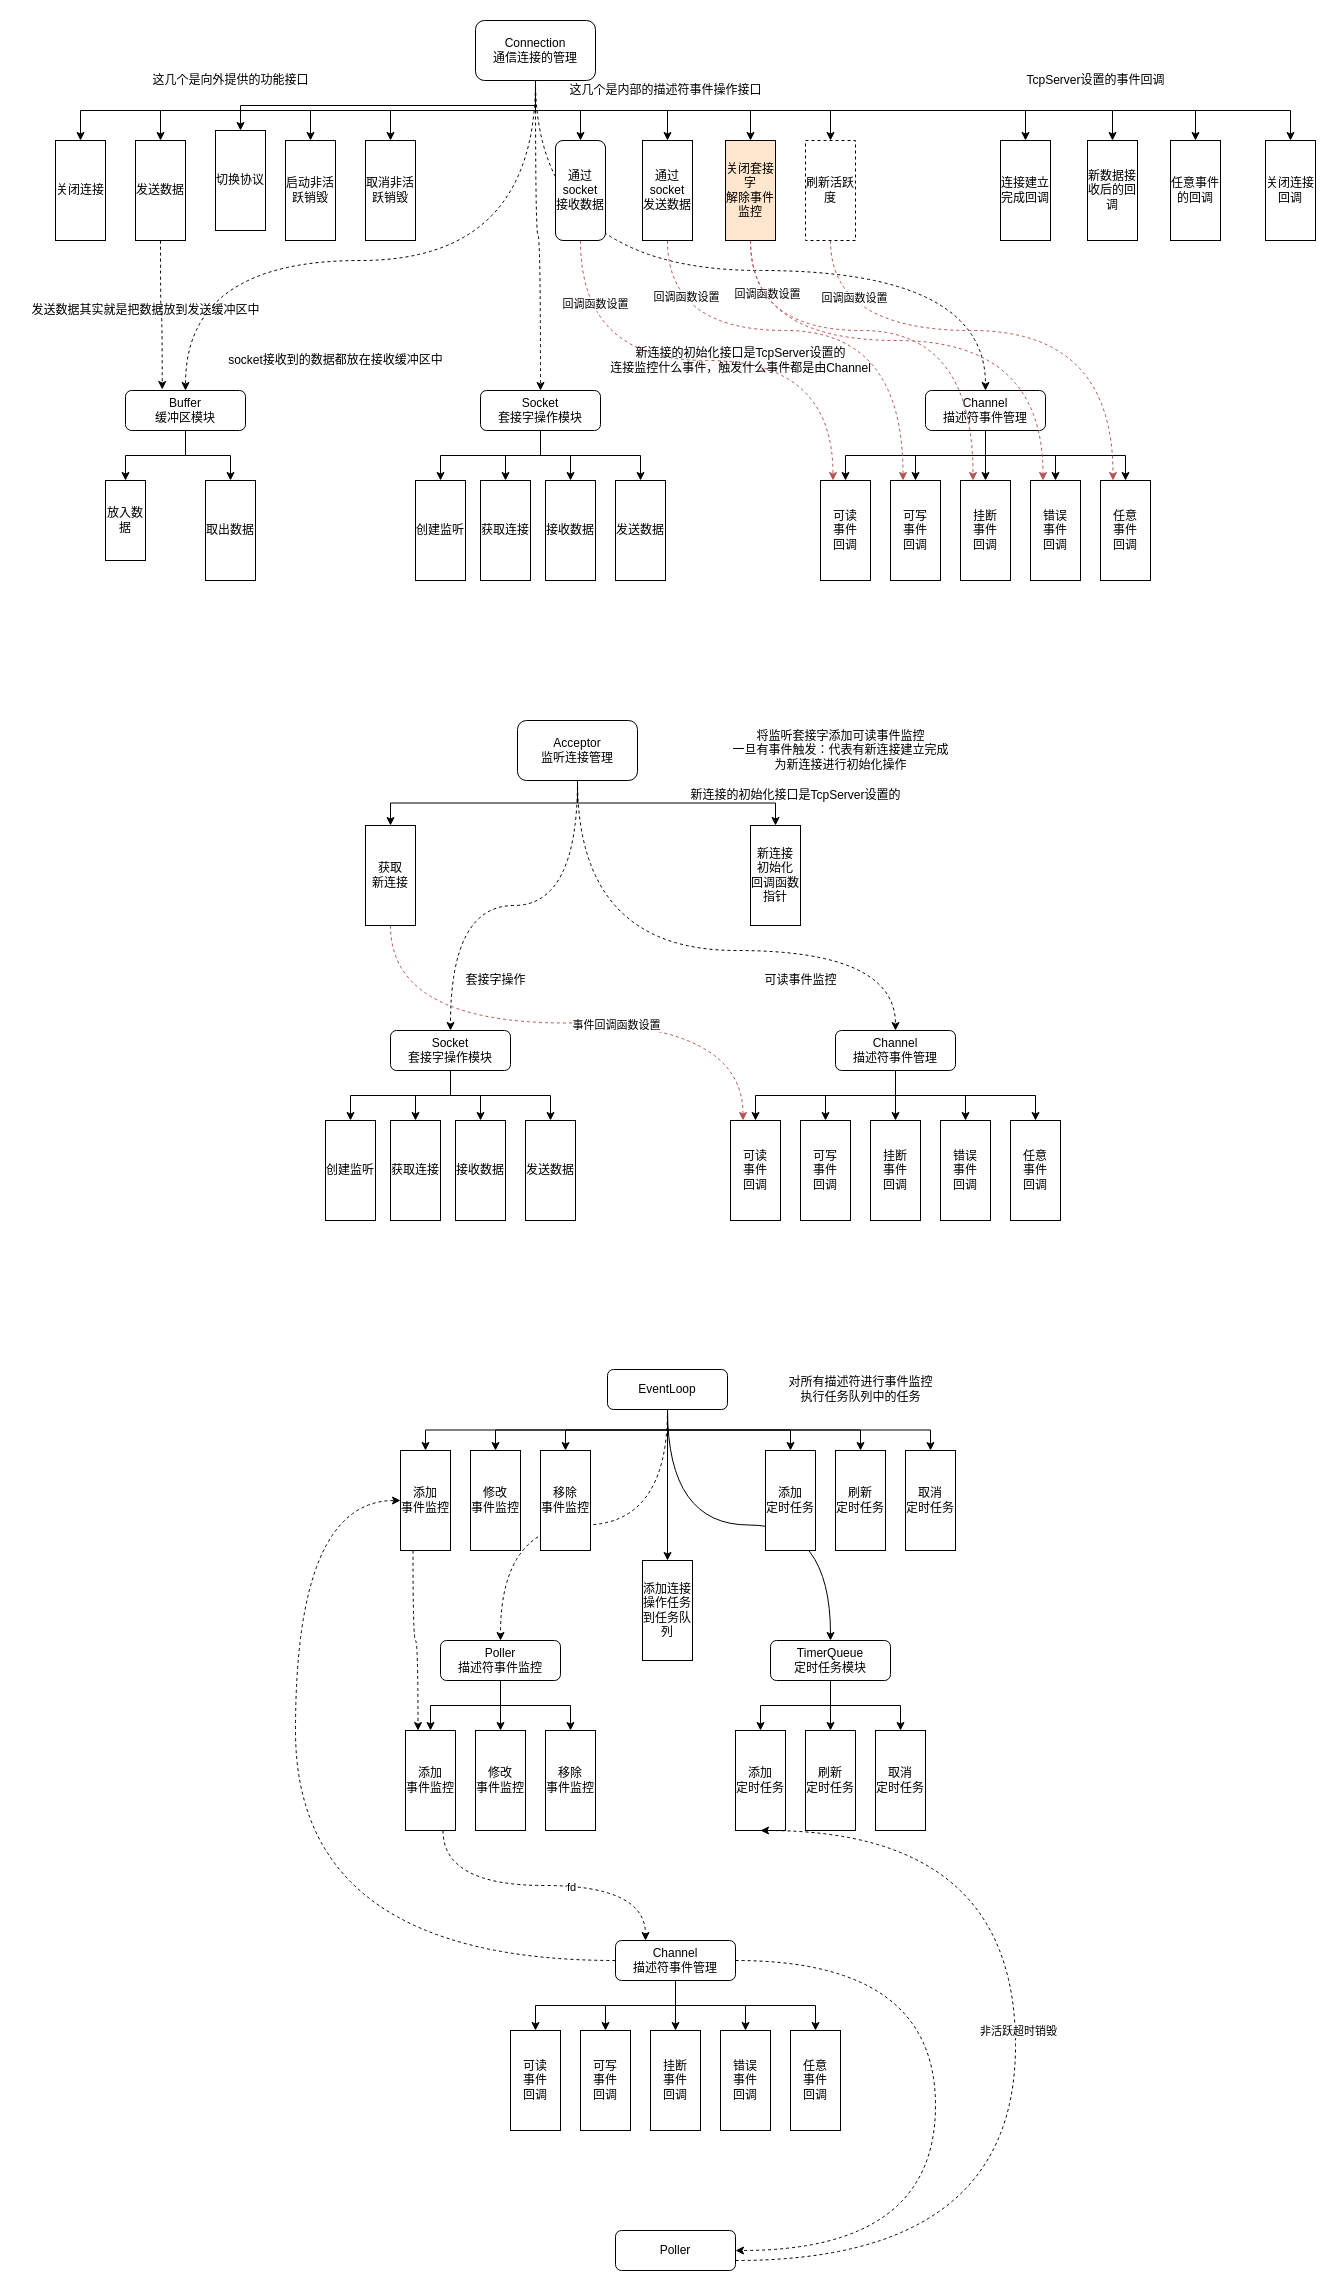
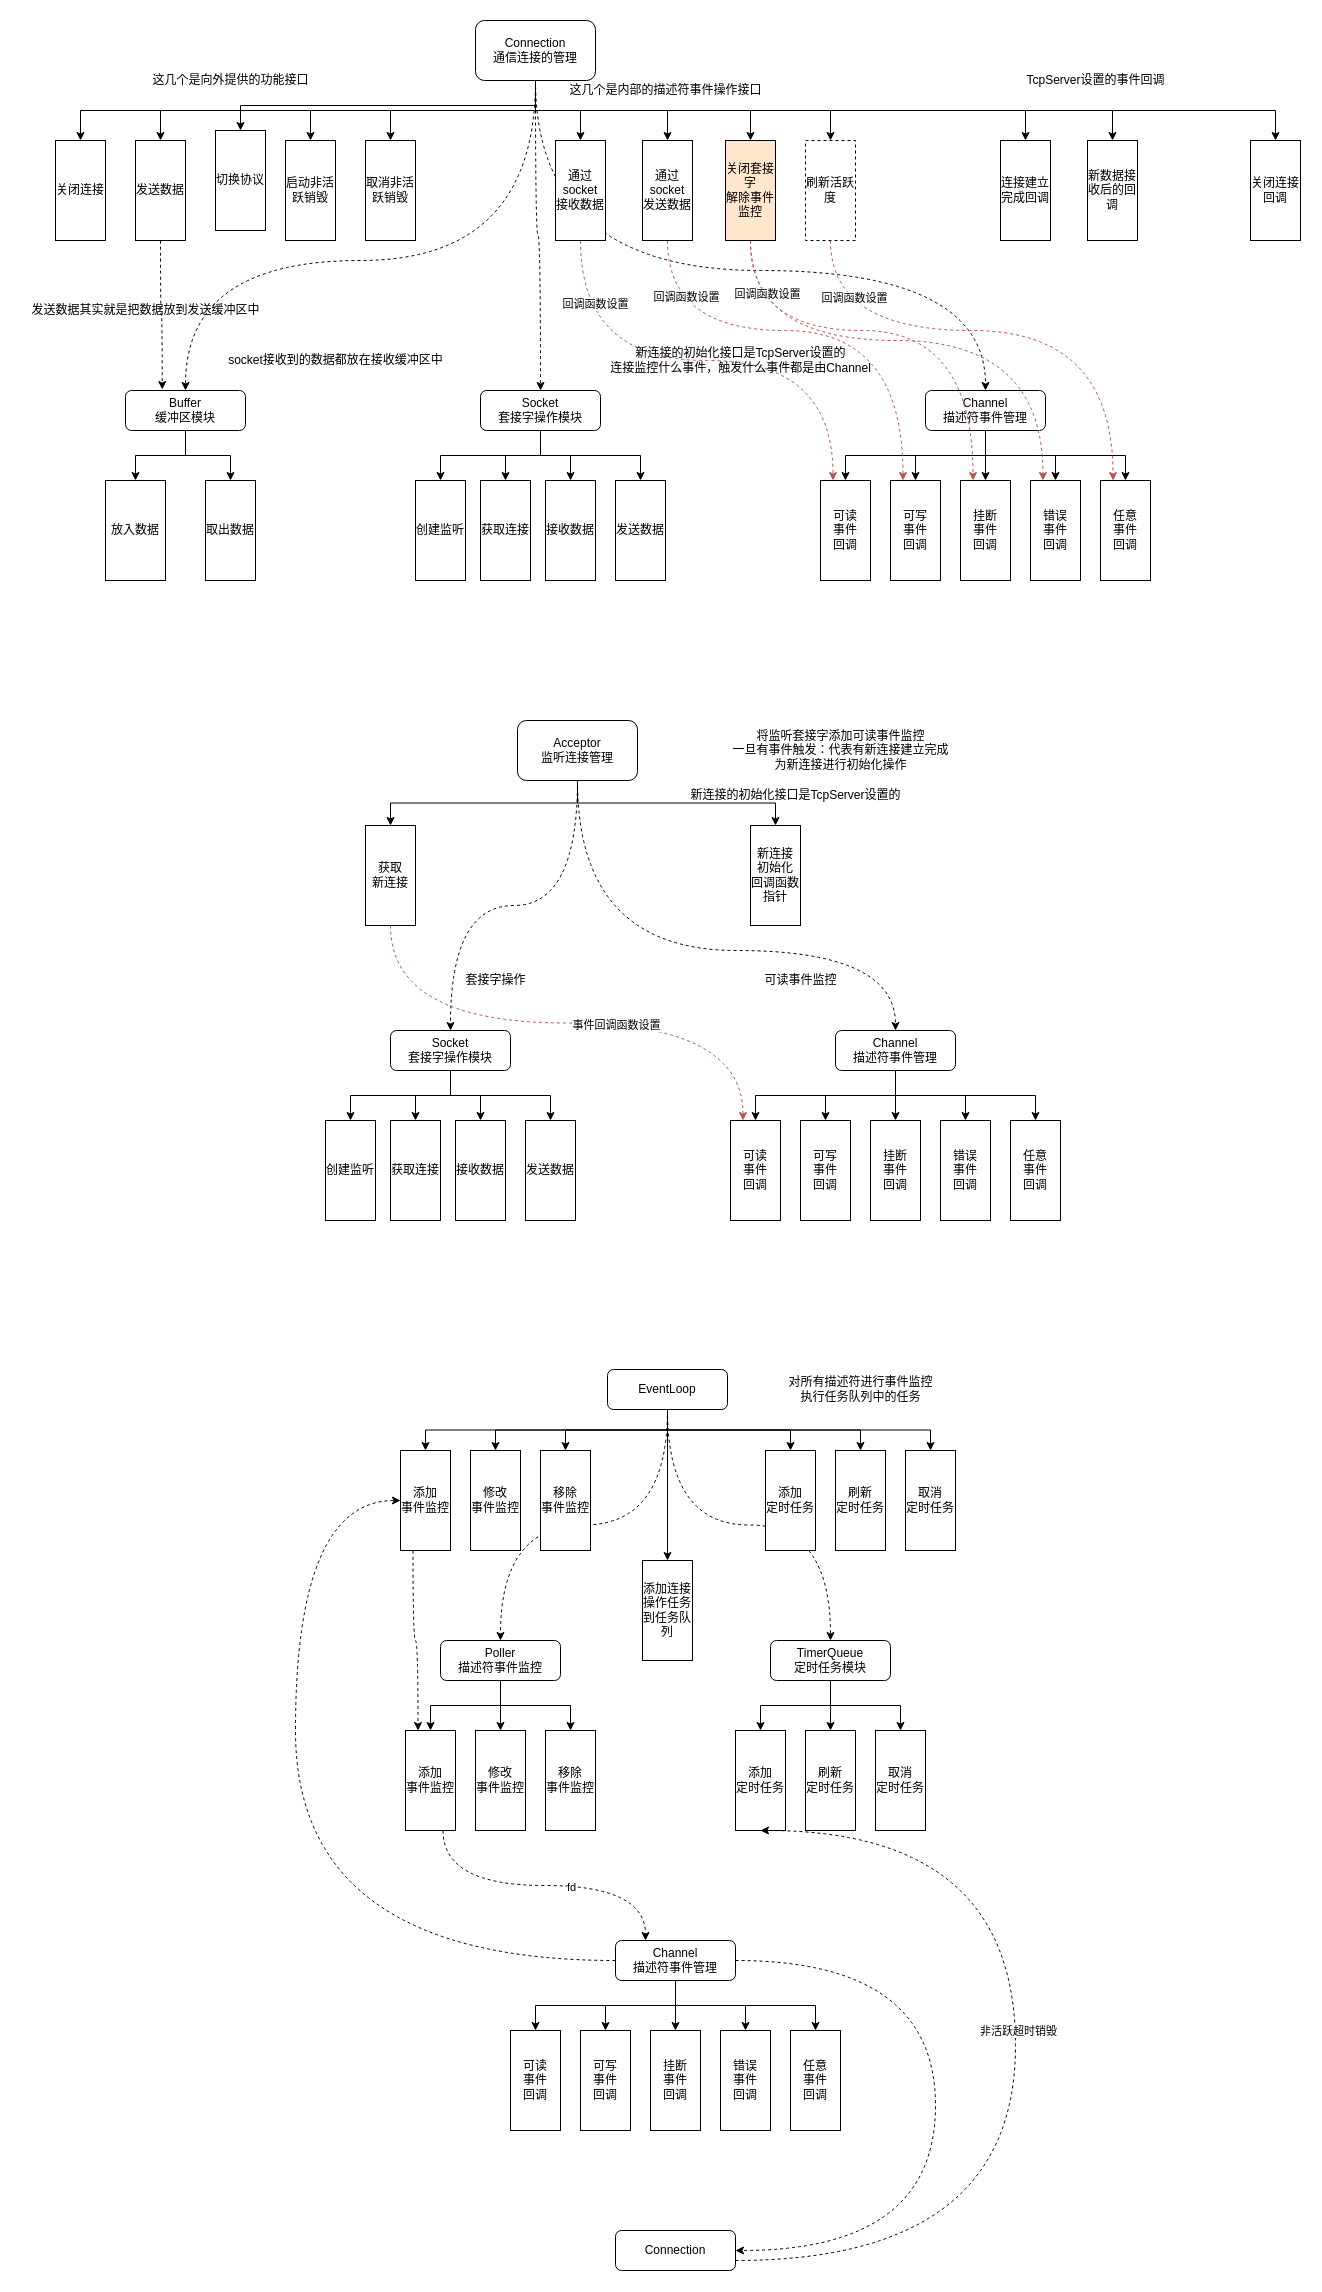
(1196, 123) -> none
(581, 191) -> (581, 191)
(1196, 191) -> none
(1291, 191) -> (1276, 191)
(126, 521) -> (136, 531)
(694, 1503) -> (694, 1503)
(676, 2251) -> (676, 2251)
